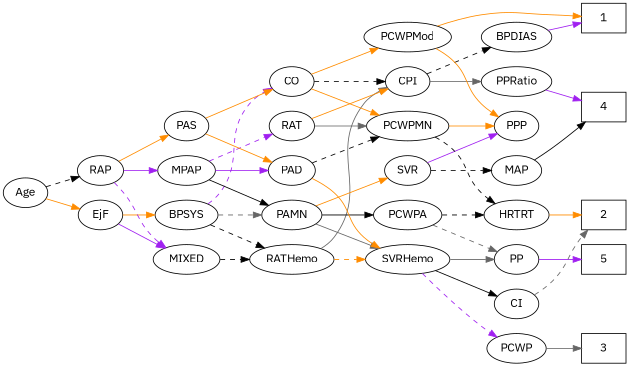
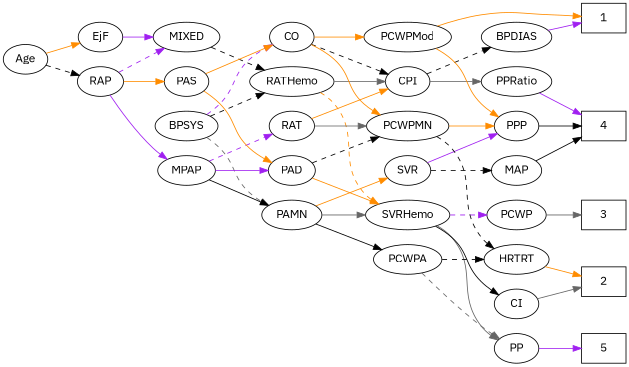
none -> (556, 126)
(132, 215) -> none
(562, 269) -> (555, 294)
